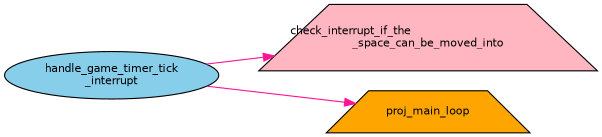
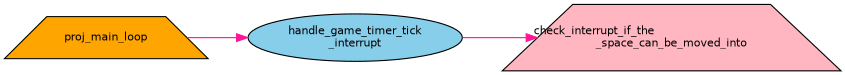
(276, 94) -> (212, 38)
